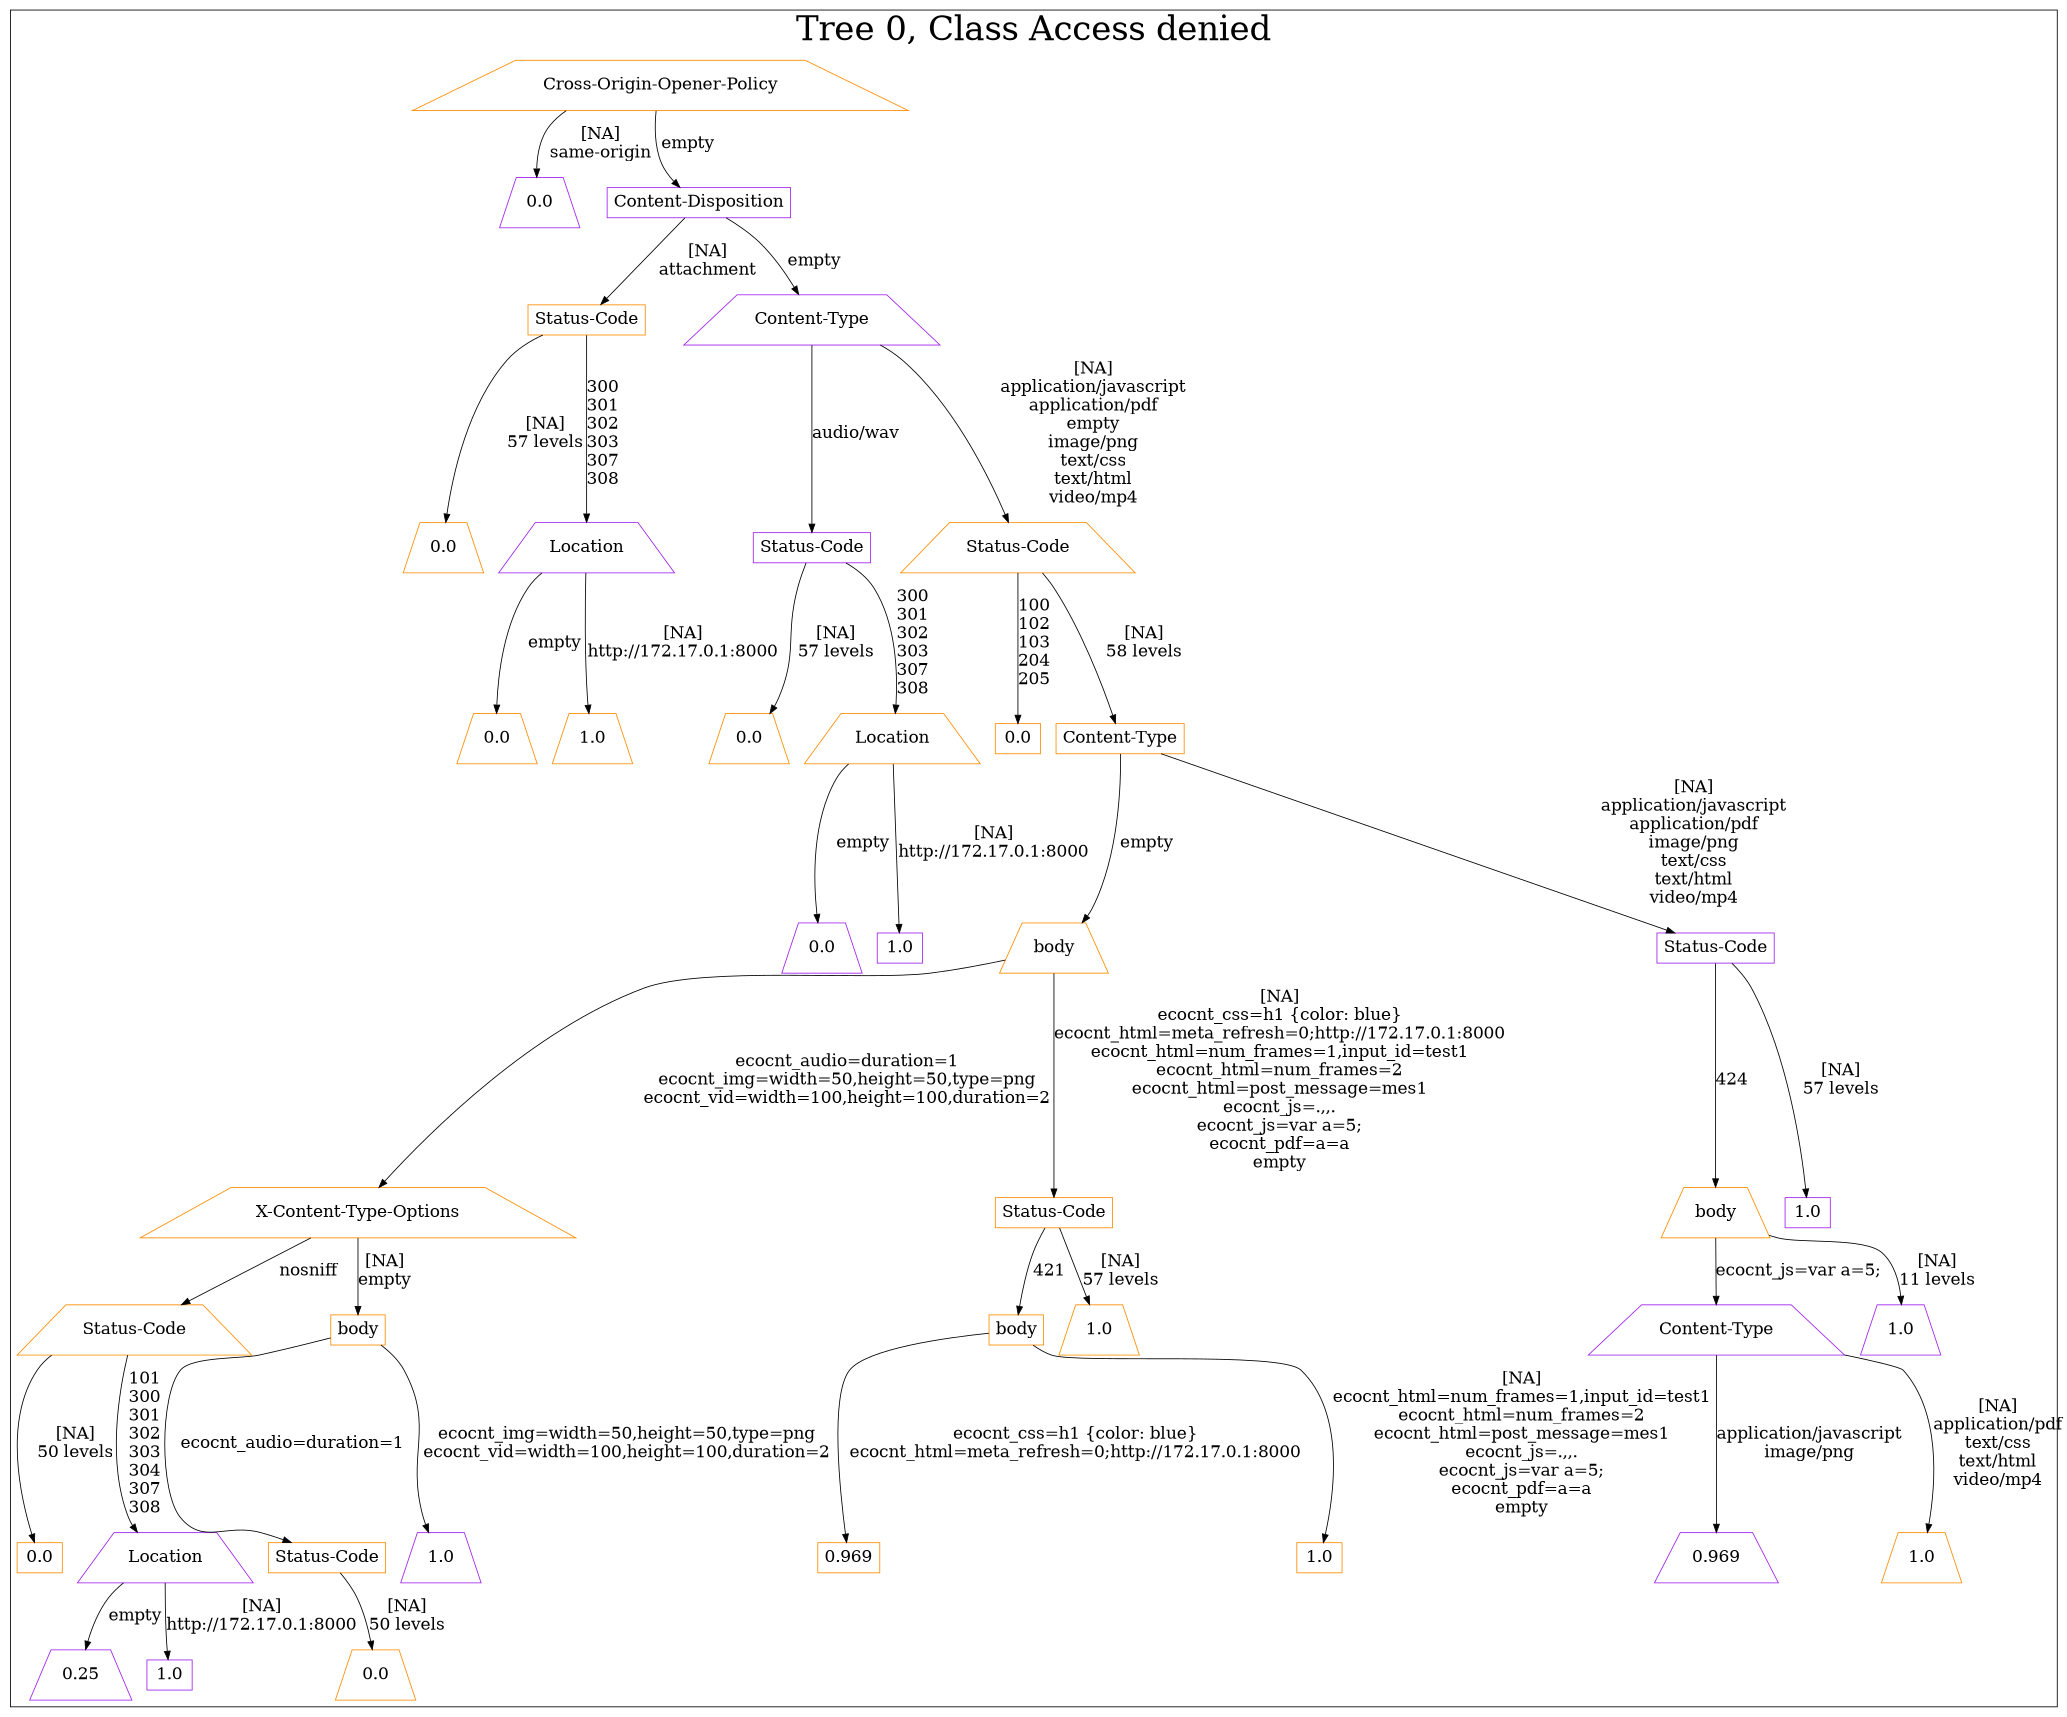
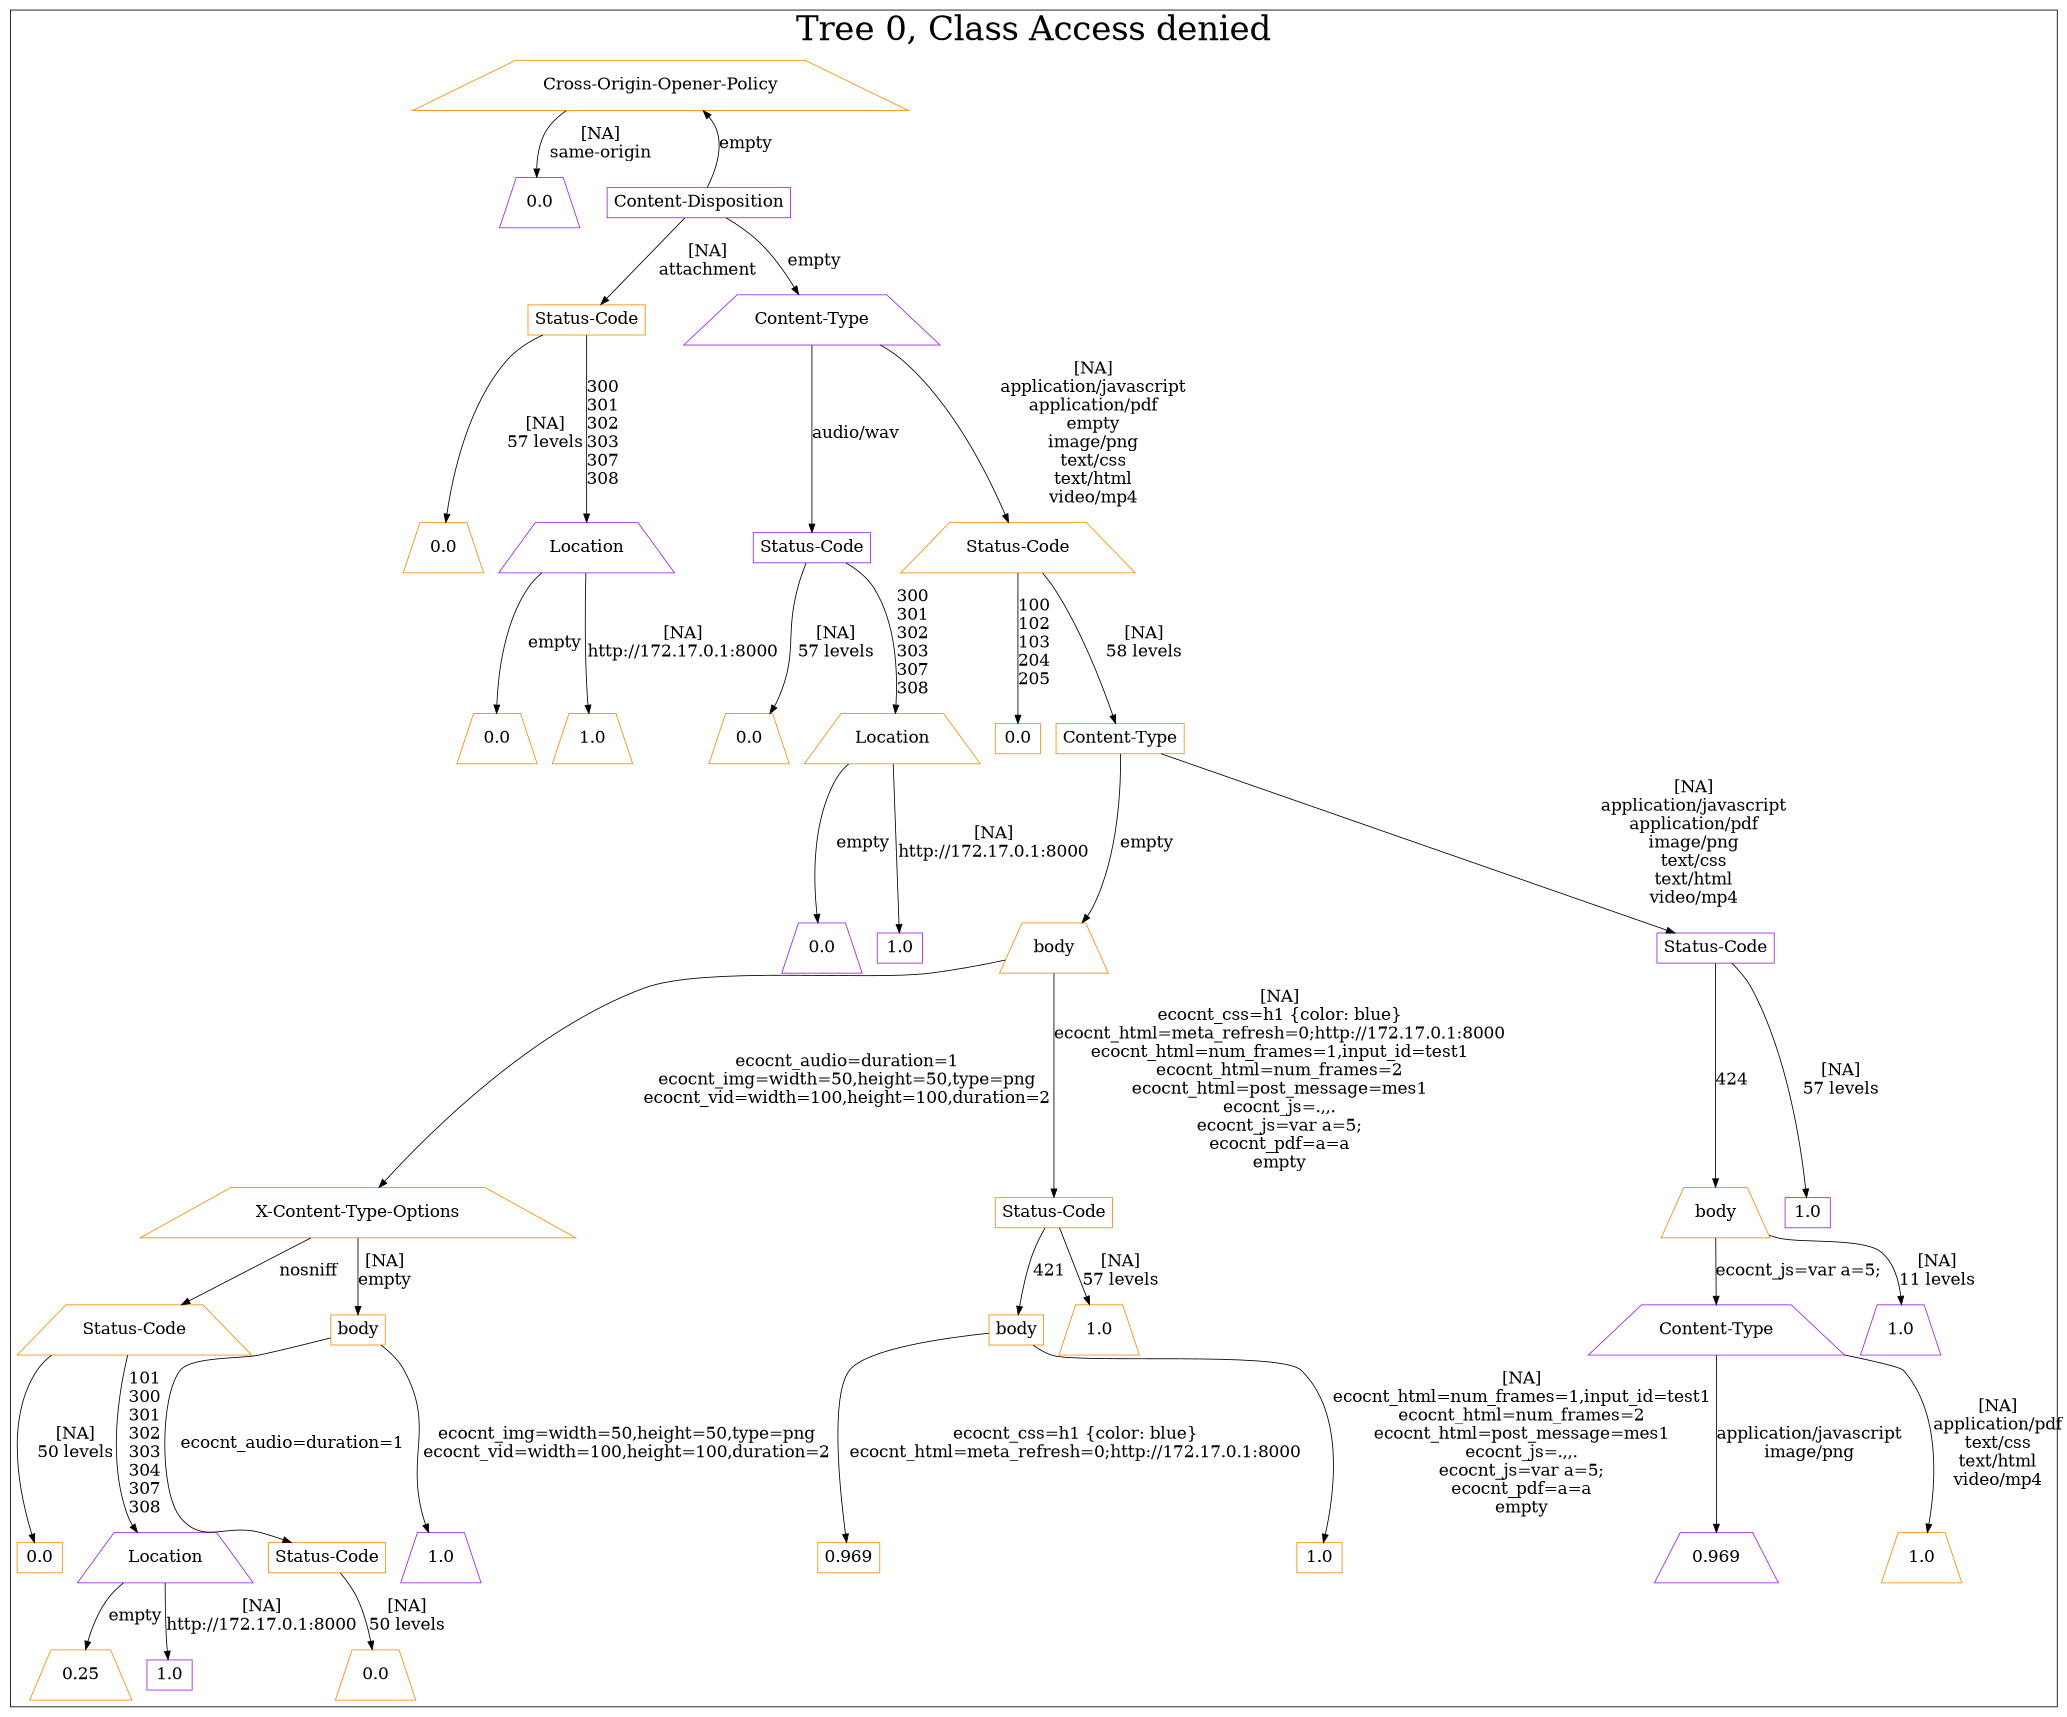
(657, 148) -> (719, 152)
(81, 1675) -> (81, 1675)
